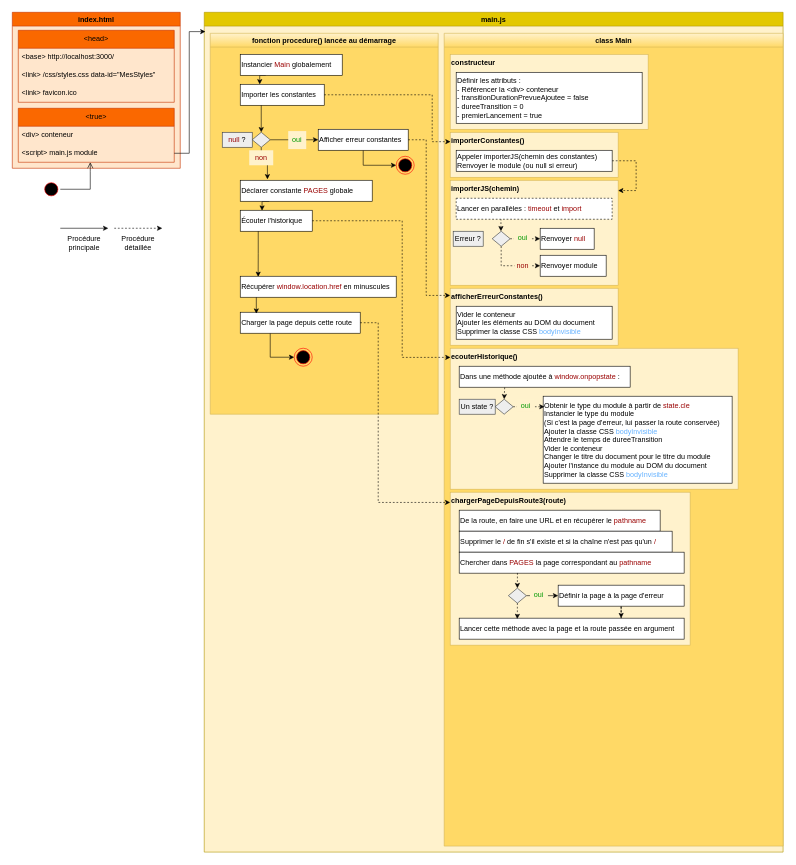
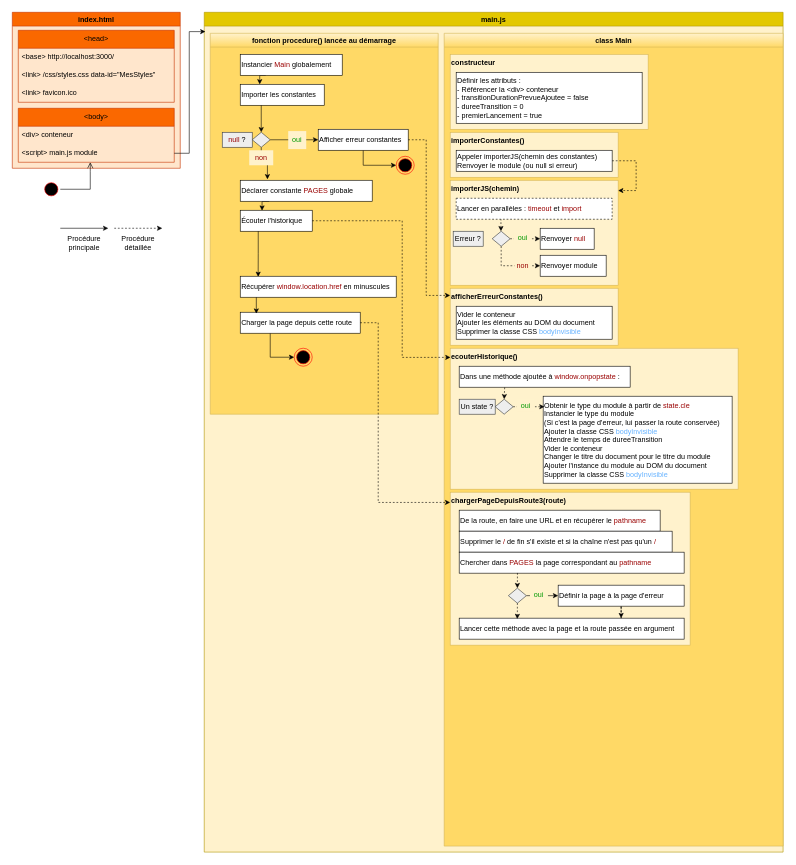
(96, 117) -> (96, 117)
(445, 142) -> none
